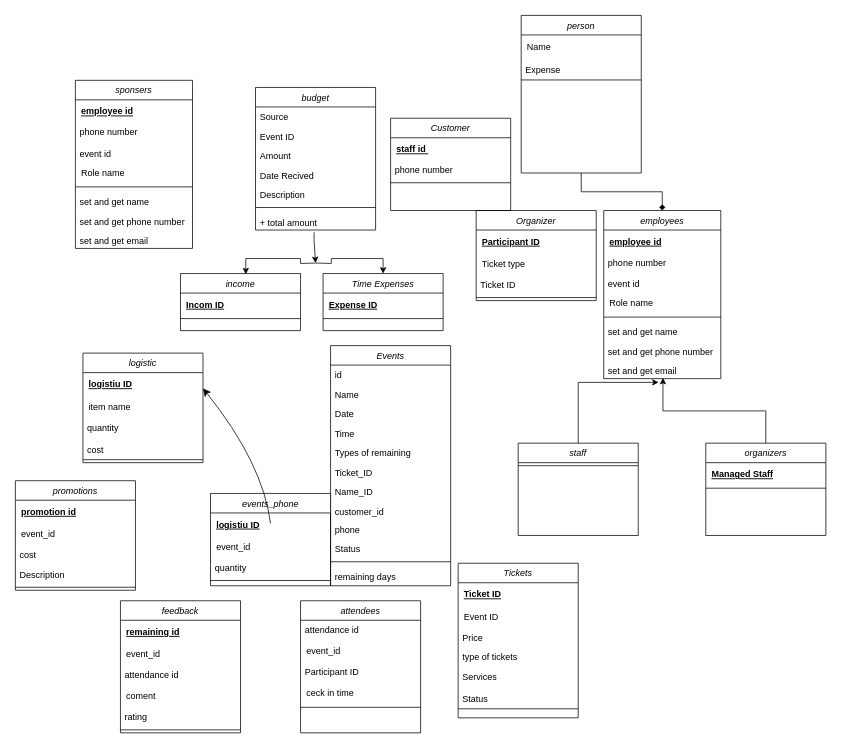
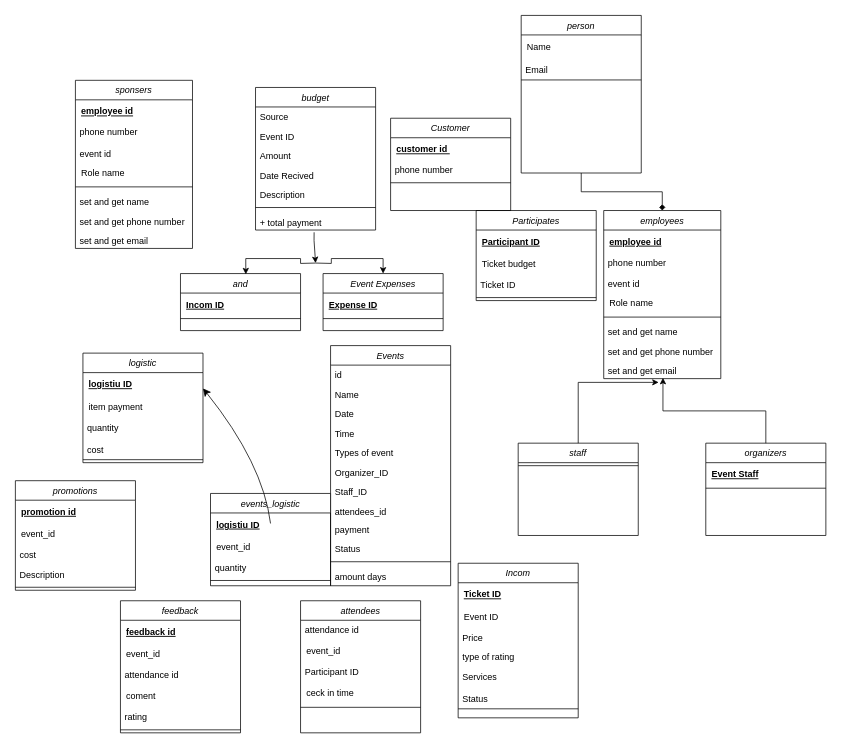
(543, 70) -> (535, 70)
(414, 149) -> (421, 149)
(536, 221) -> (536, 221)
(291, 223) -> (294, 223)
(507, 264) -> (512, 264)
(240, 284) -> (240, 284)
(383, 284) -> (383, 284)
(109, 407) -> (116, 407)
(375, 453) -> (367, 453)
(356, 473) -> (364, 473)
(743, 474) -> (738, 474)
(352, 492) -> (355, 492)
(270, 503) -> (270, 503)
(361, 512) -> (364, 512)
(347, 530) -> (352, 530)
(518, 573) -> (518, 573)
(366, 577) -> (361, 577)
(152, 632) -> (151, 632)
(496, 657) -> (494, 657)
